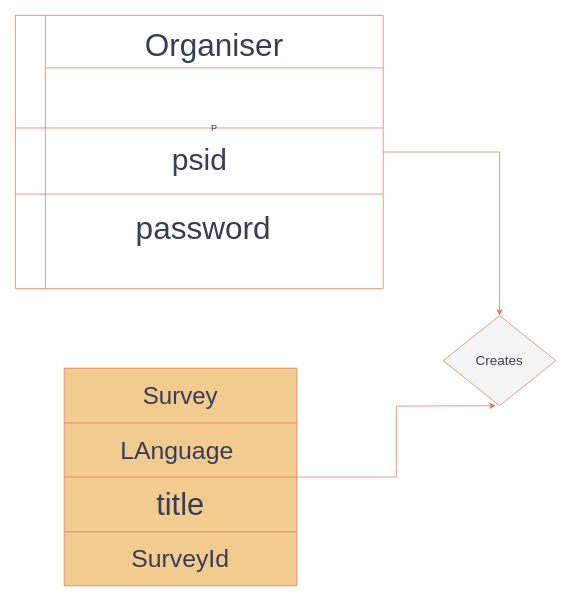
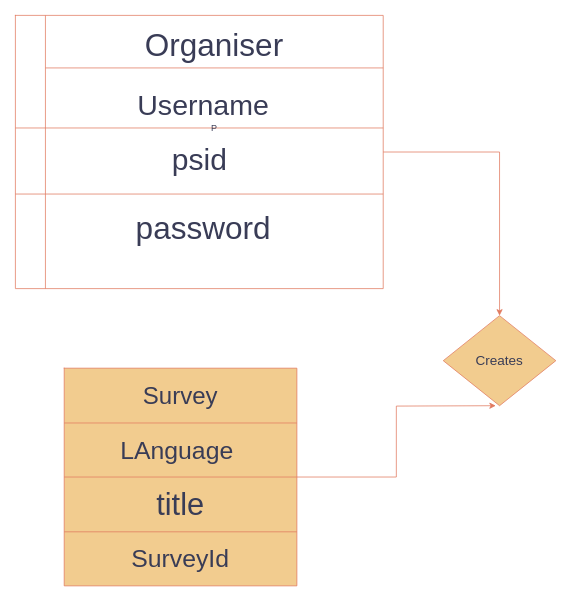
none -> (203, 105)
(499, 360) -> (499, 360)
